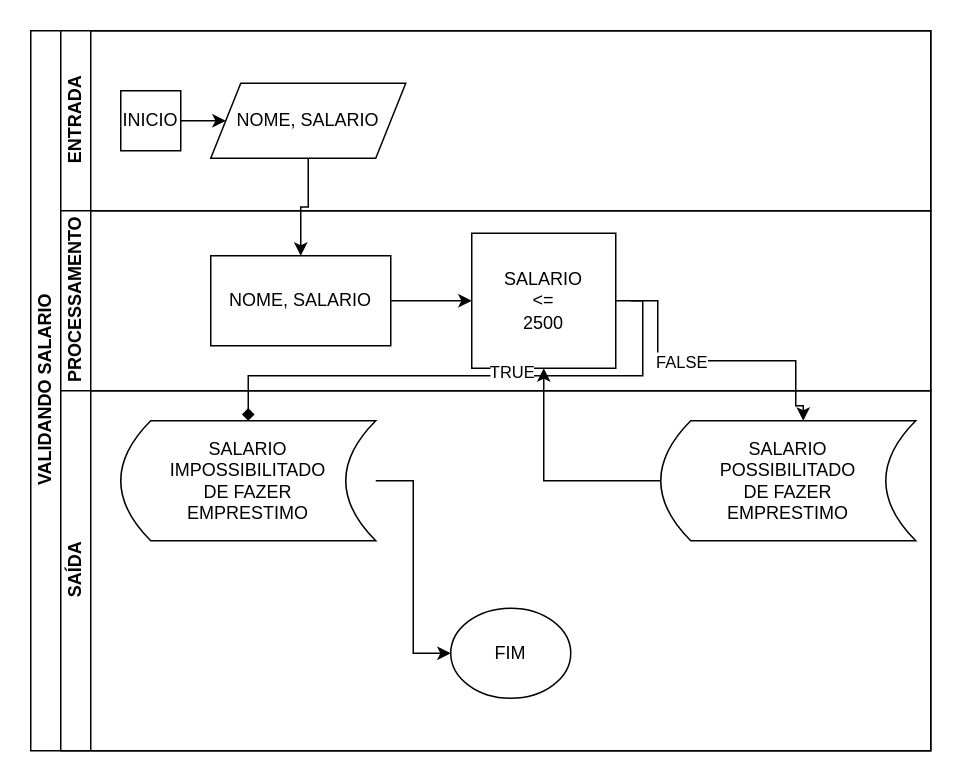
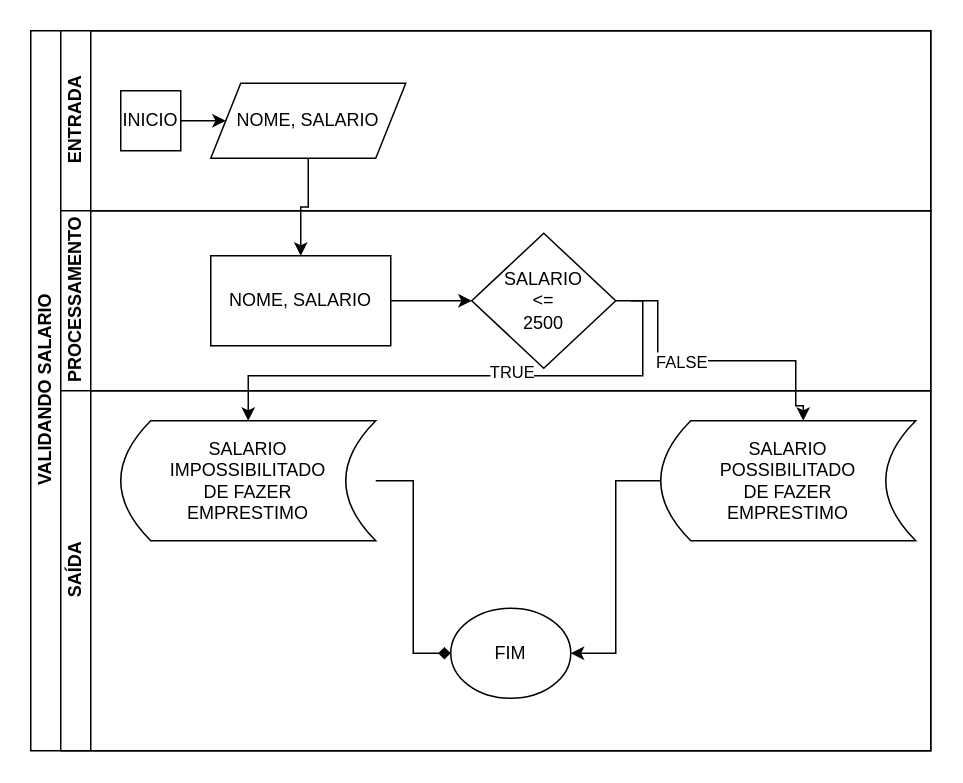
(544, 301) -> (544, 301)
(248, 408) -> (248, 409)
(544, 467) -> (616, 583)
(439, 653) -> (438, 653)
